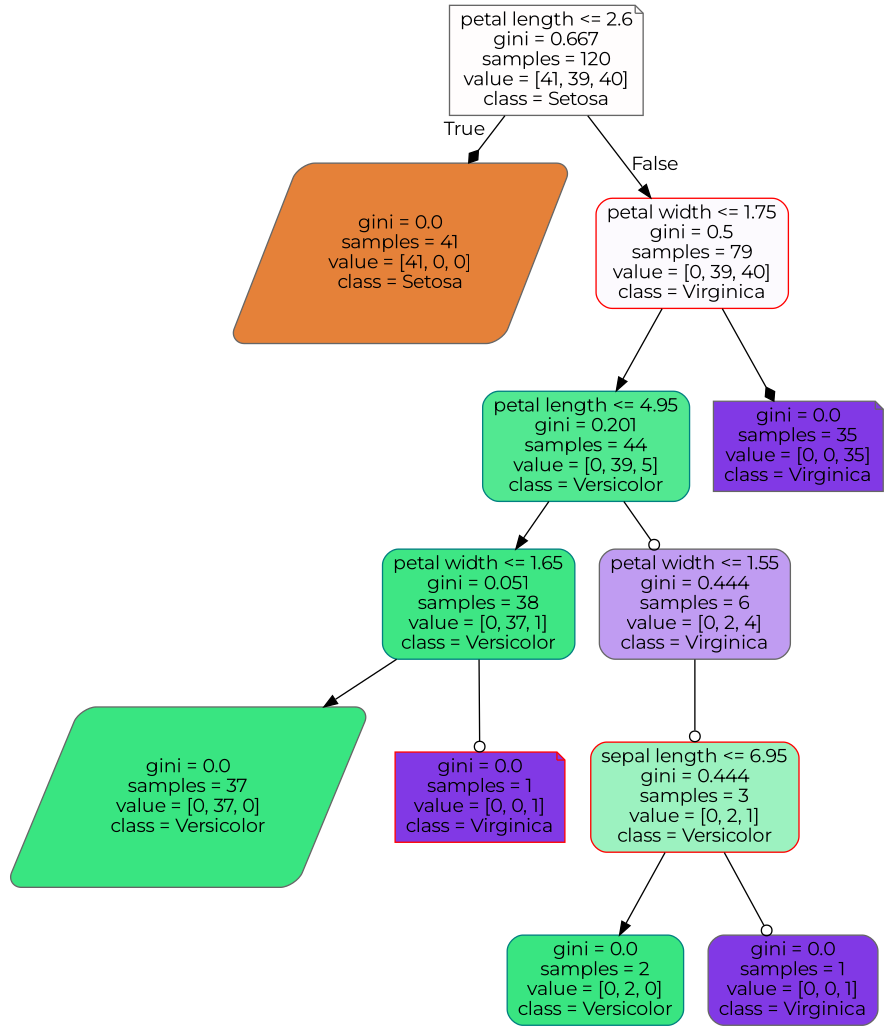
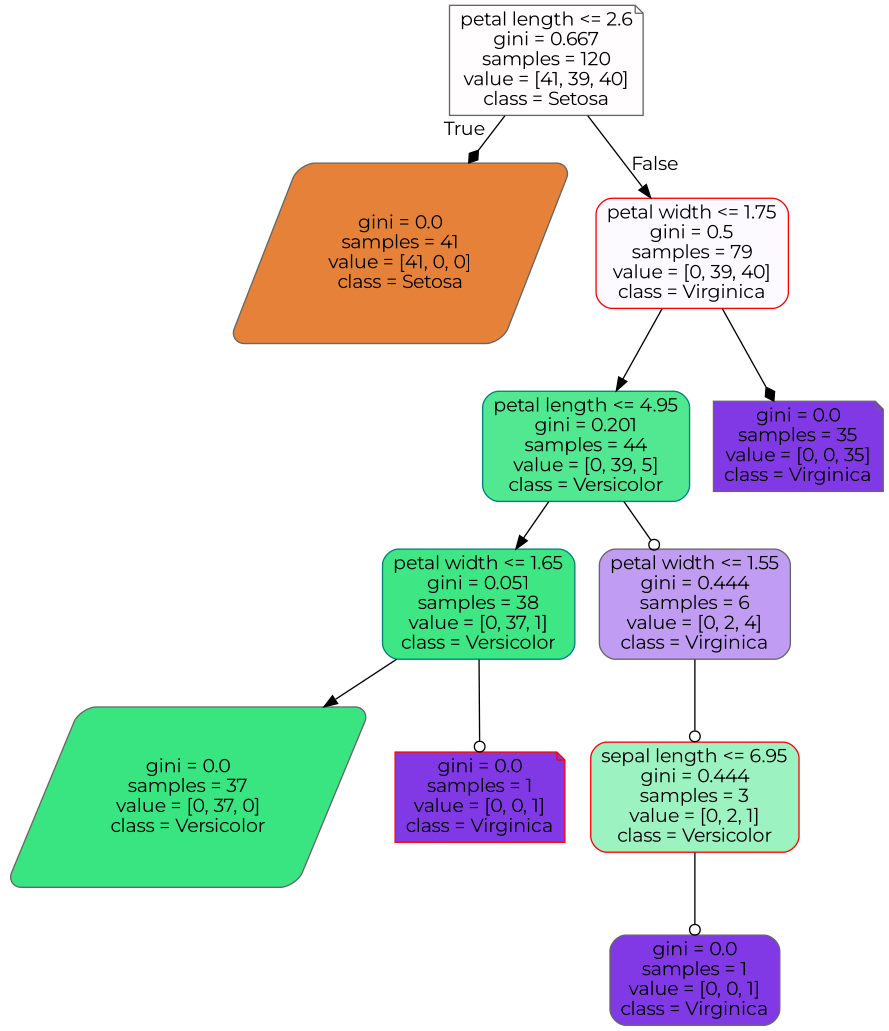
(595, 980) -> none
